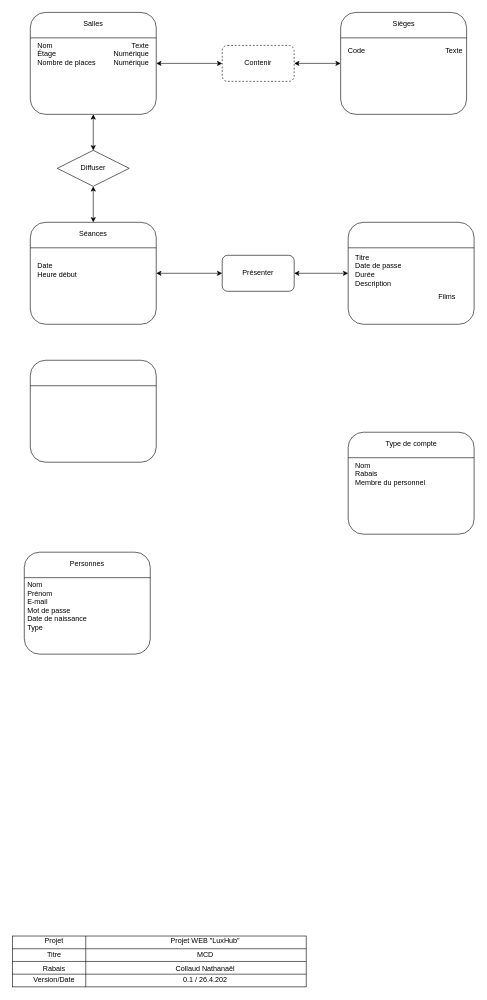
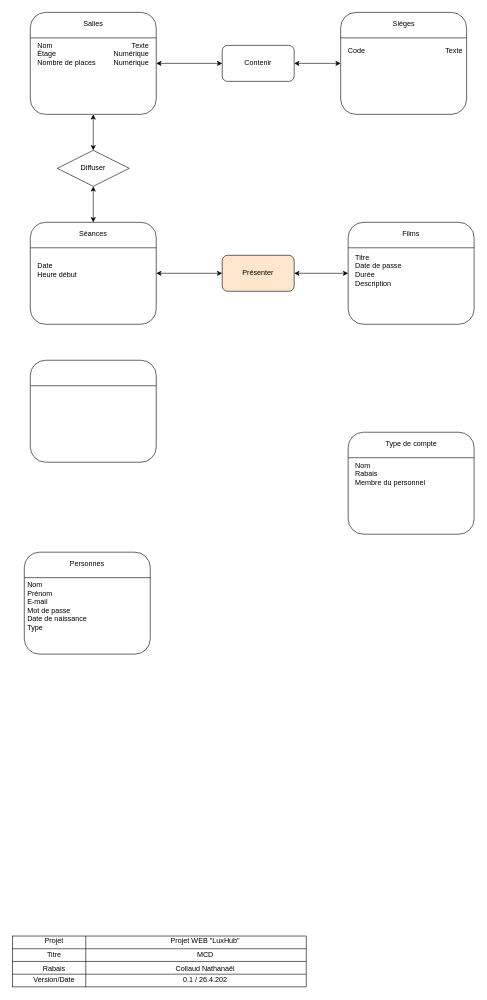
(258, 63) -> (258, 63)
(258, 273) -> (258, 273)
(447, 297) -> (411, 234)
